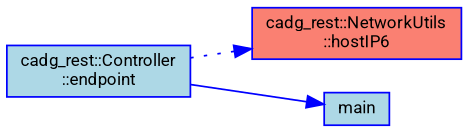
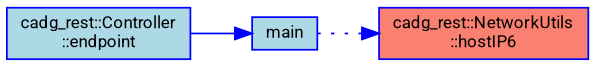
(213, 55) -> (340, 33)
